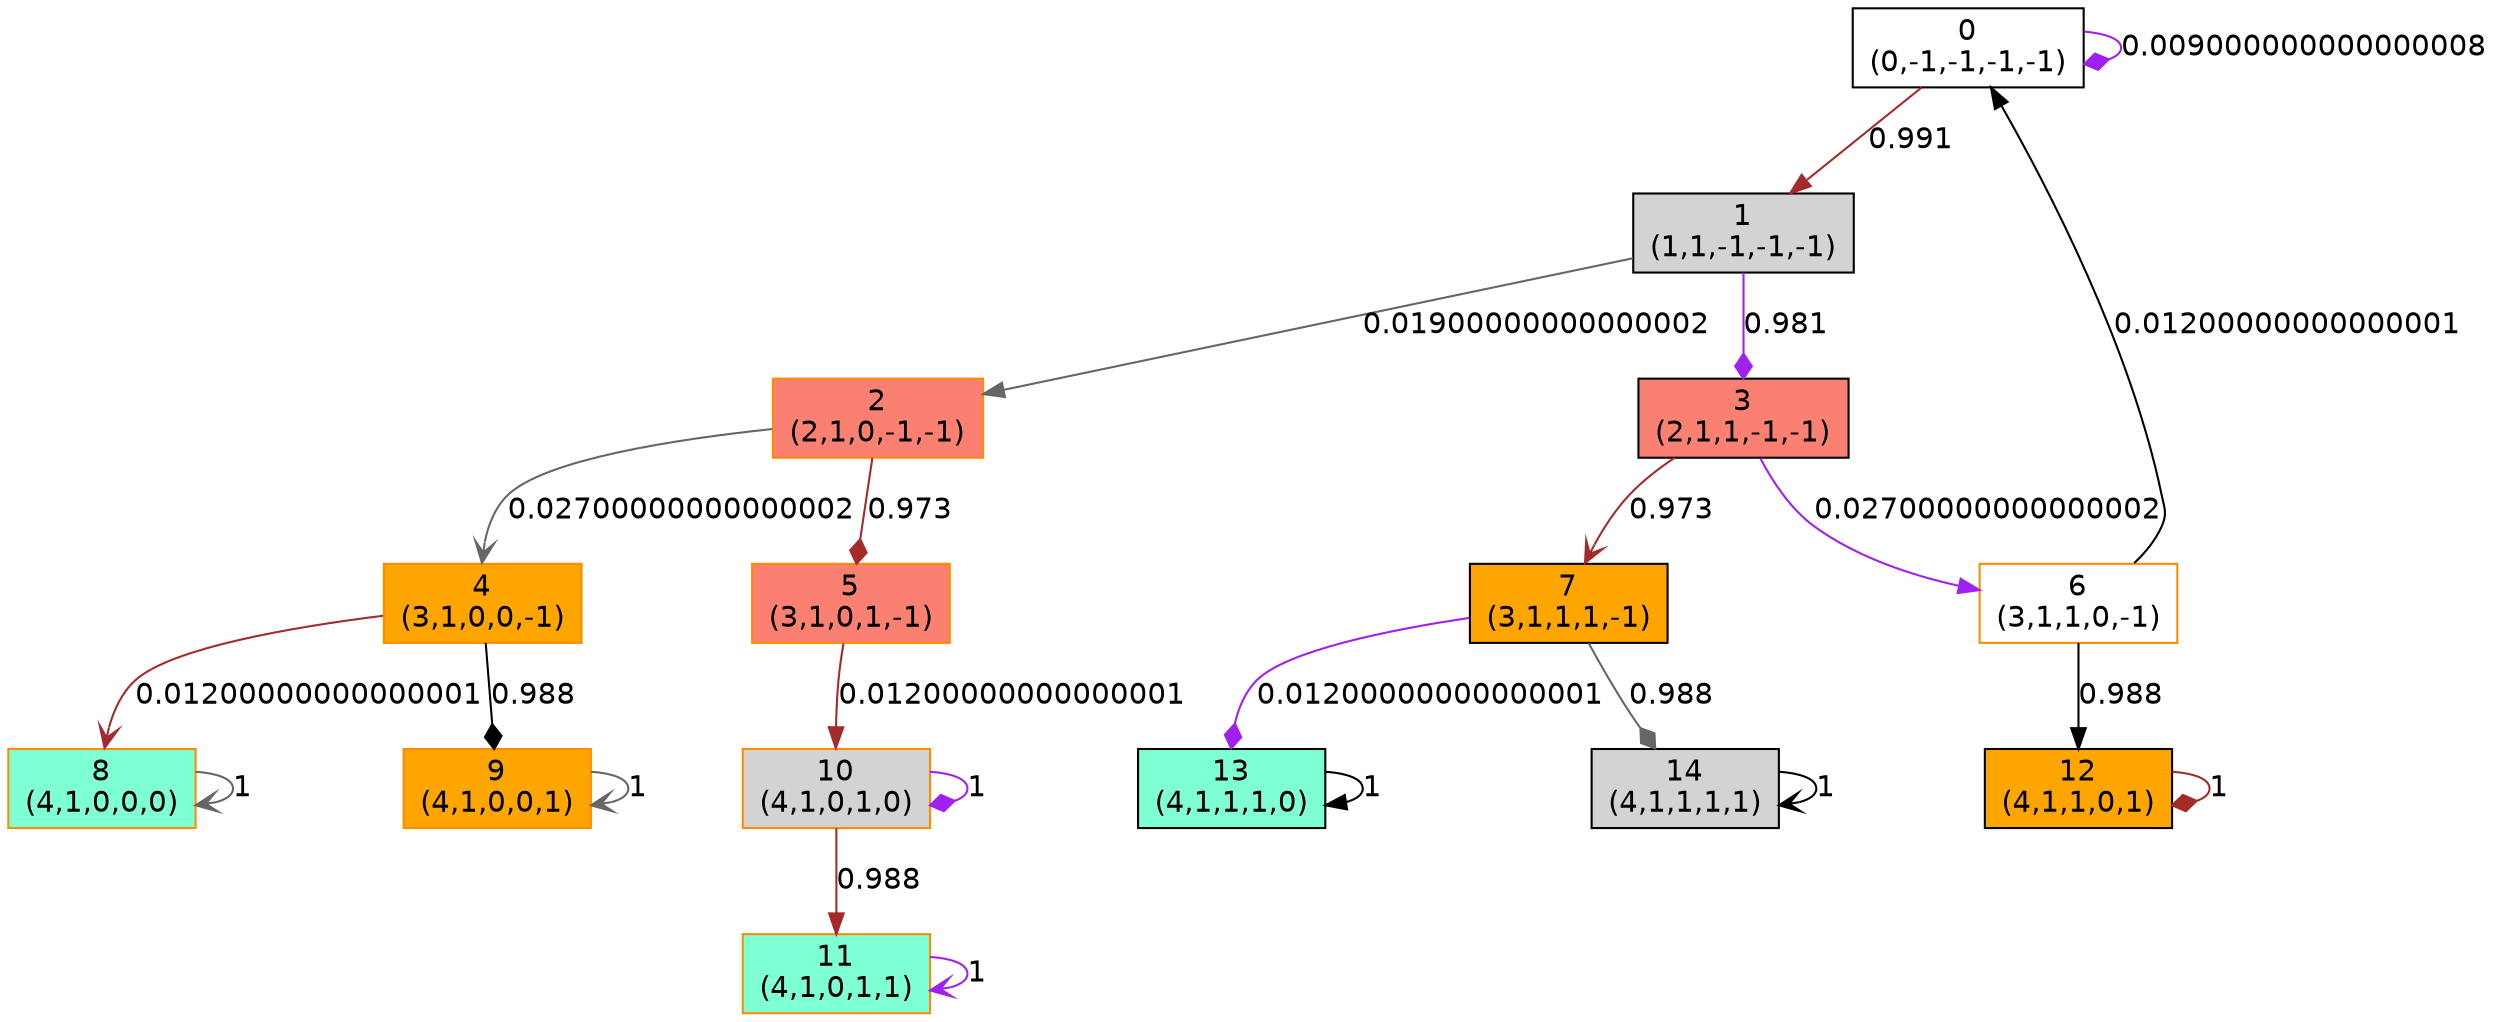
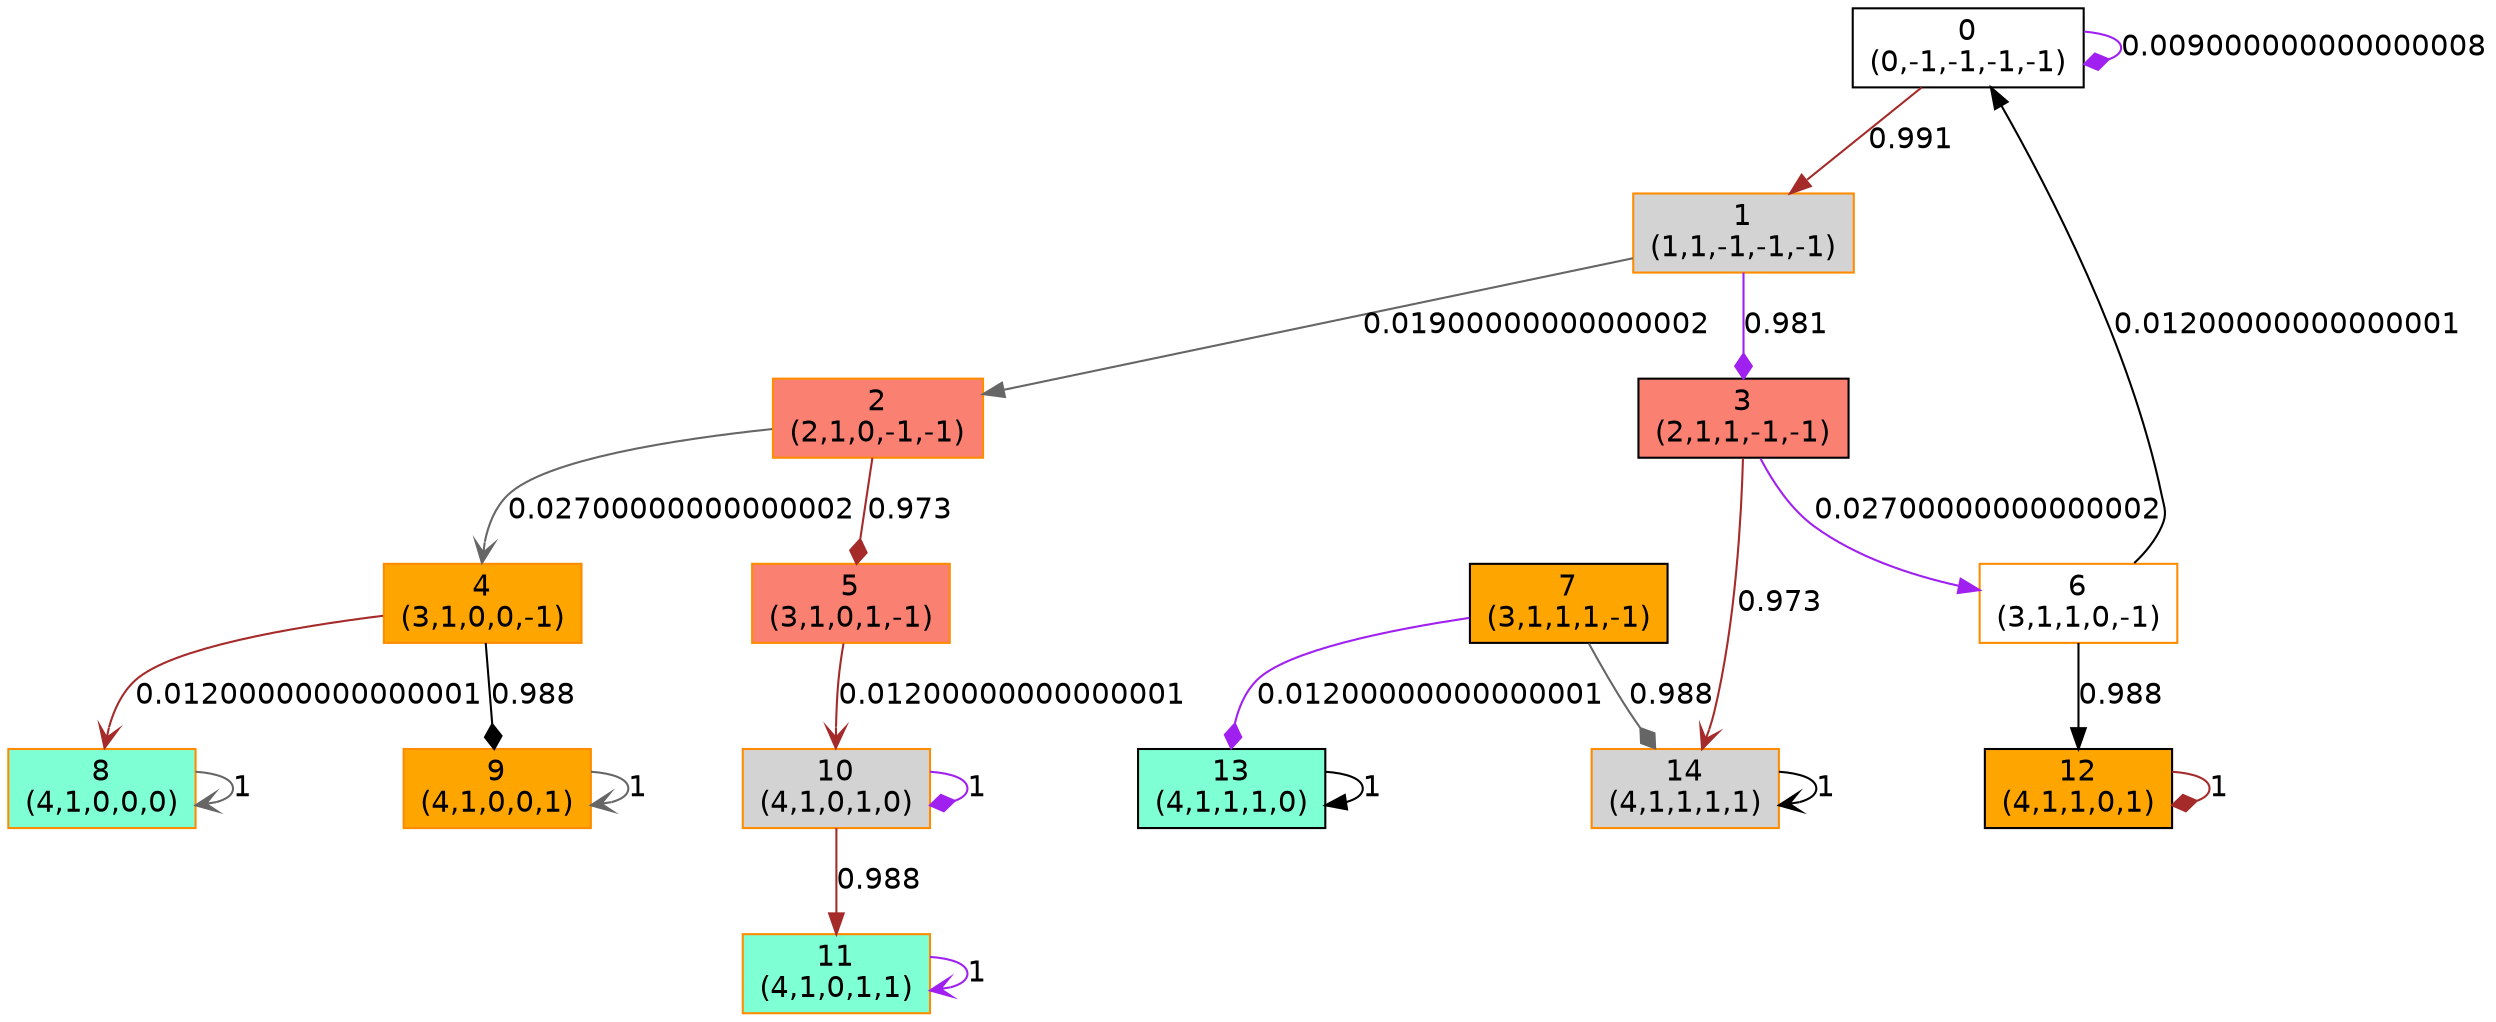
(1744, 233) -> (1744, 233)
(1629, 496) -> (1734, 595)
(838, 685) -> (838, 685)
(1685, 789) -> (1685, 789)
